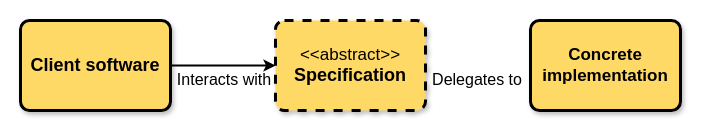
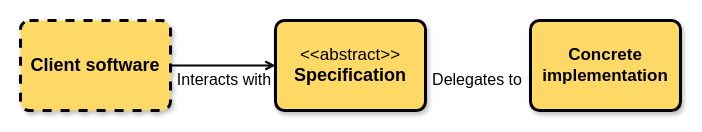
(96, 66) -> (96, 66)
(265, 66) -> (266, 66)
(351, 66) -> (351, 66)
